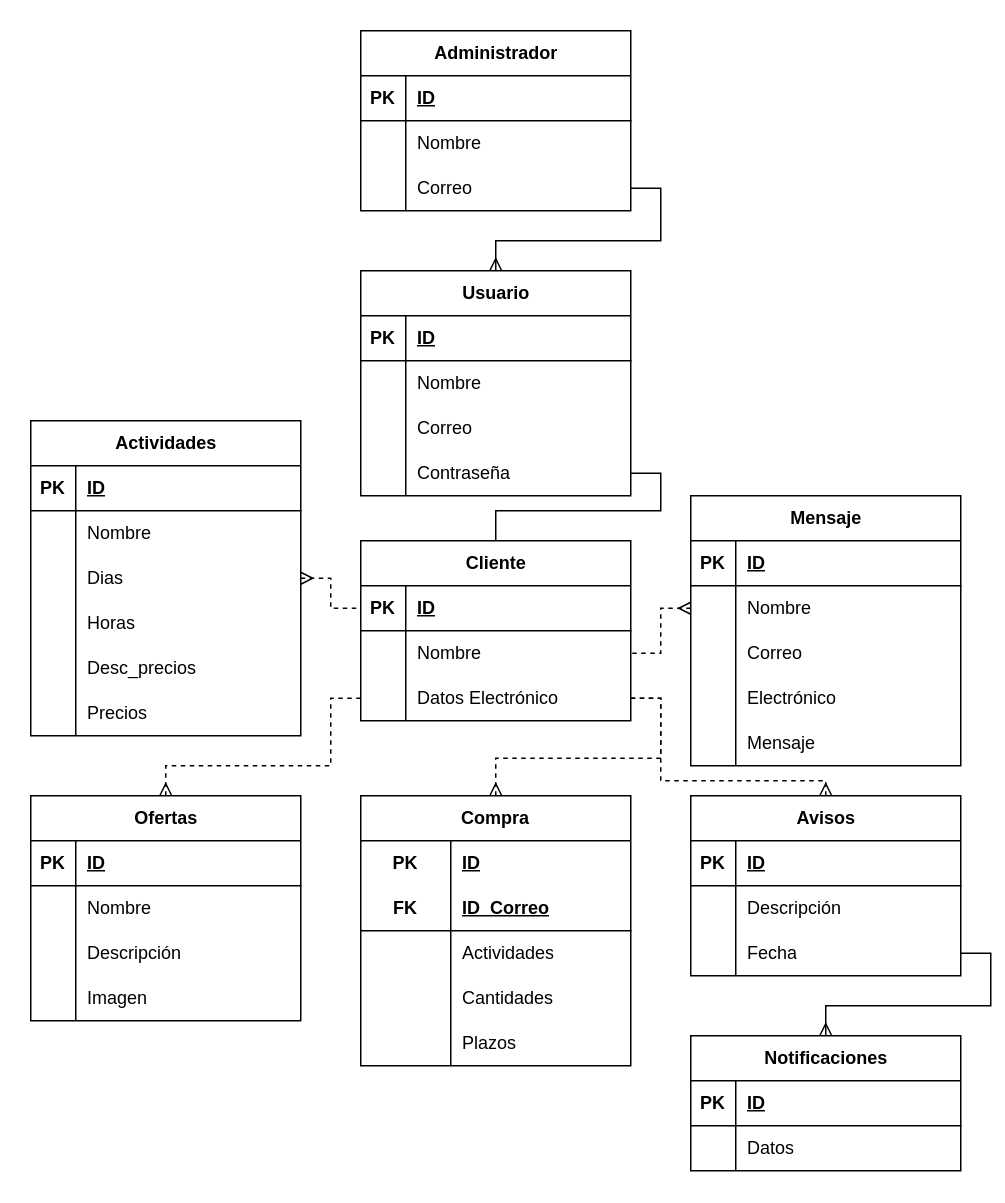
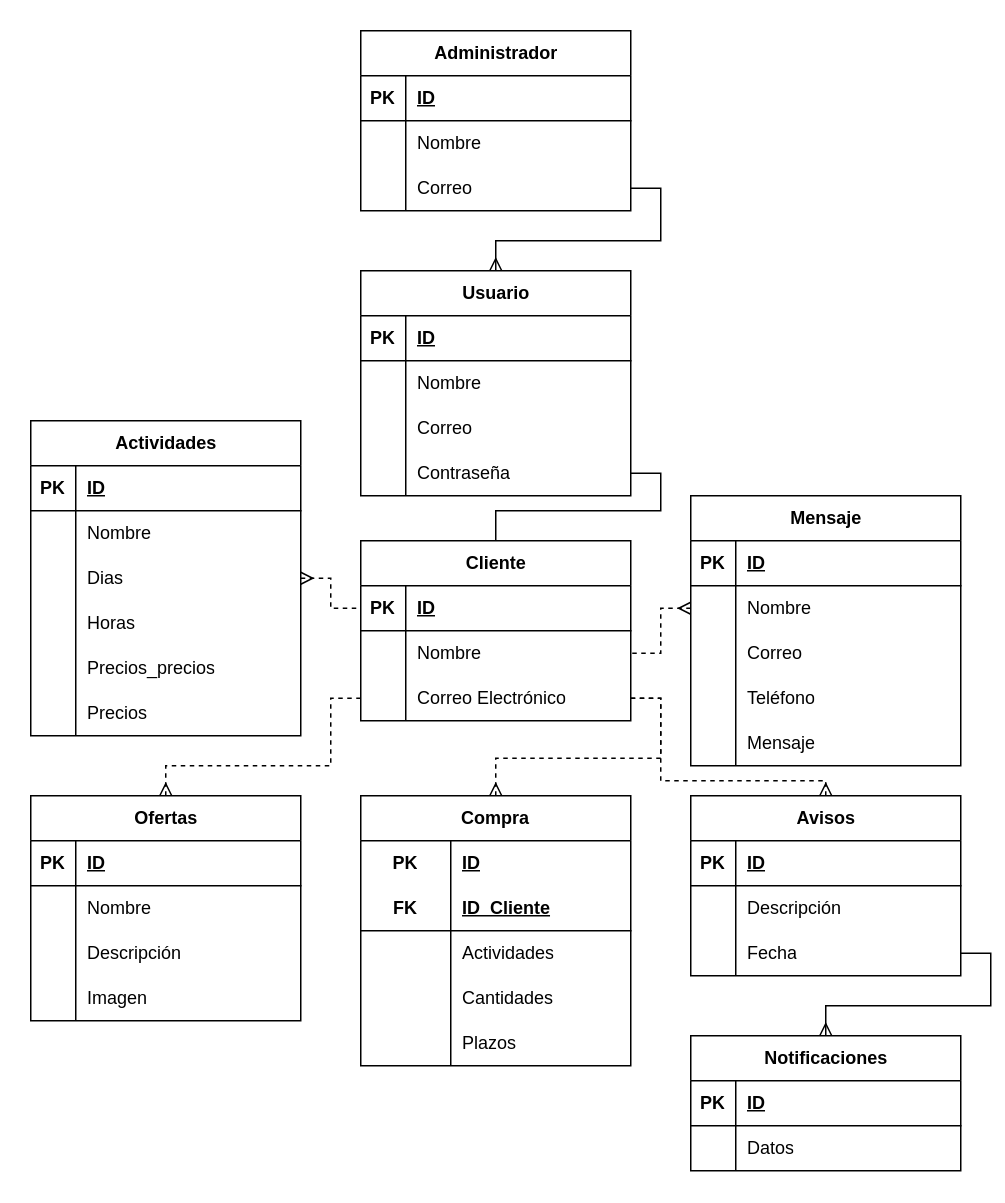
(146, 668) -> (159, 668)
(496, 698) -> (501, 698)
(799, 698) -> (786, 698)
(508, 908) -> (508, 908)
